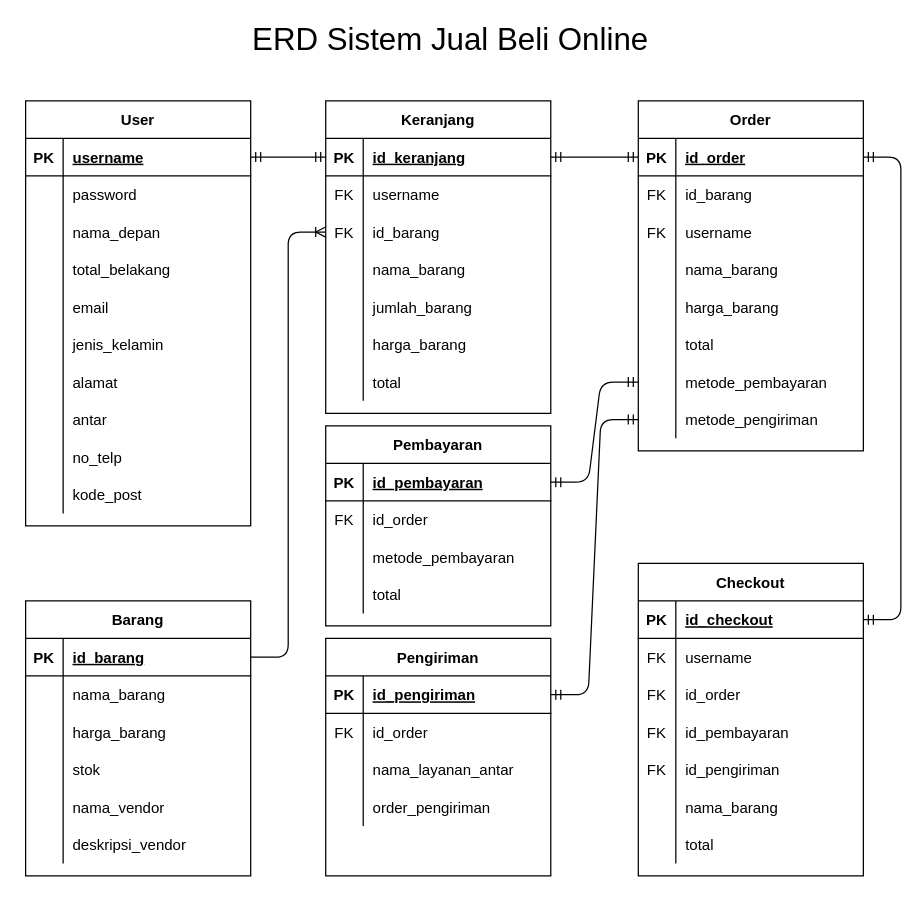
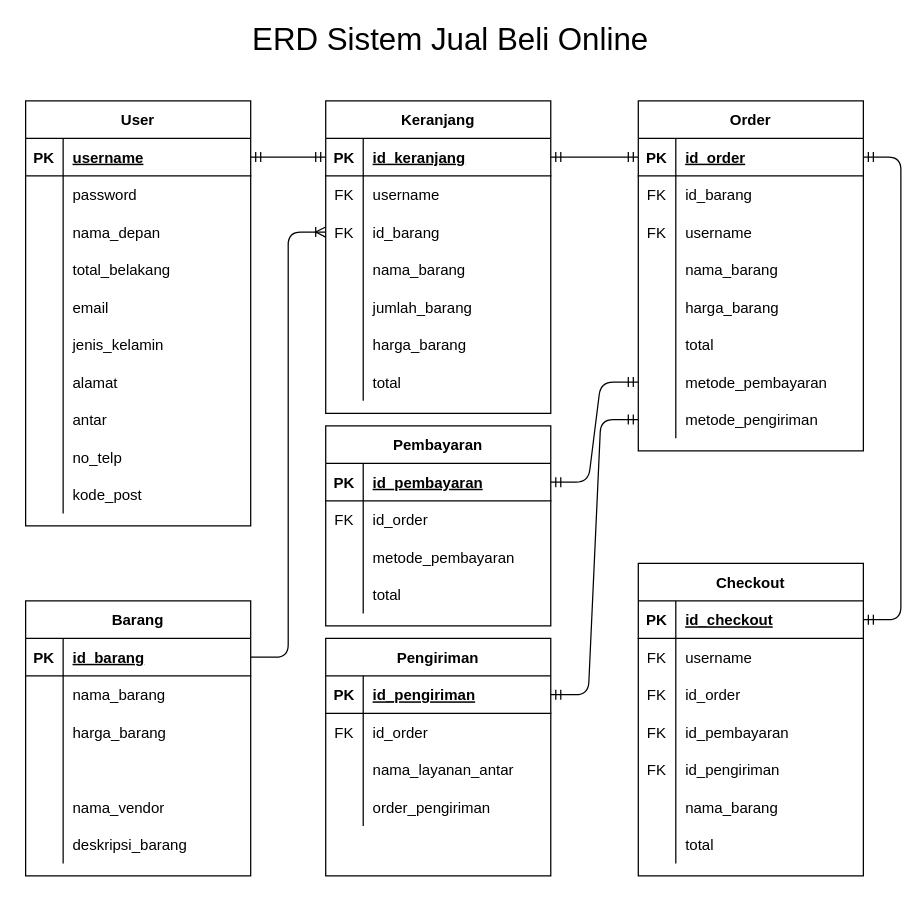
(157, 769) -> none
(136, 845) -> (136, 845)
